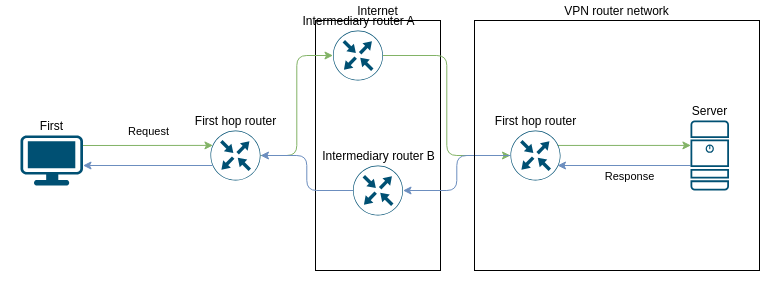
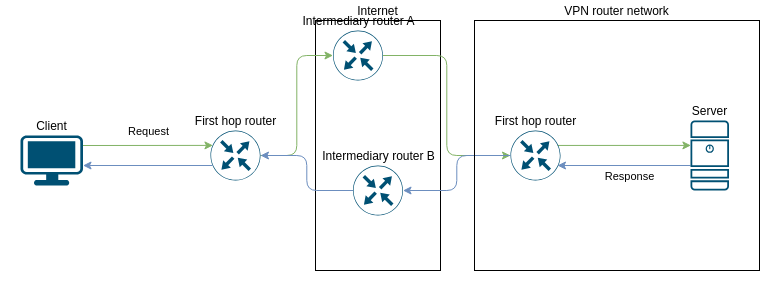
(52, 125) -> (52, 125)
